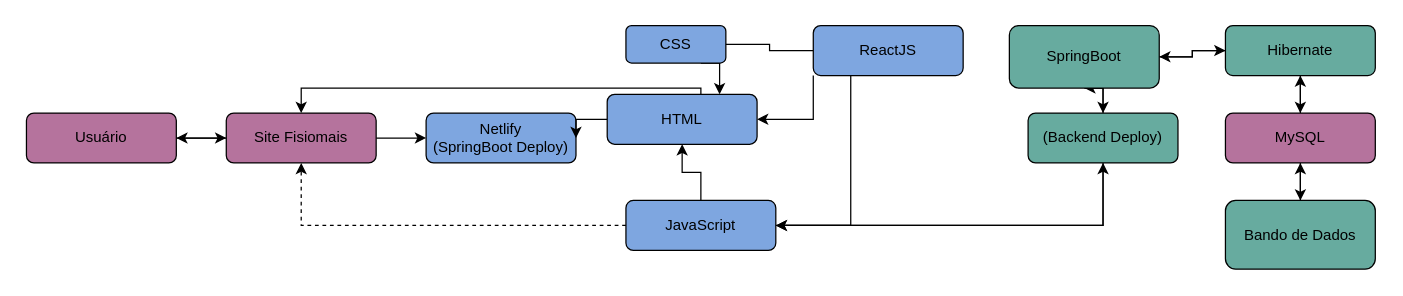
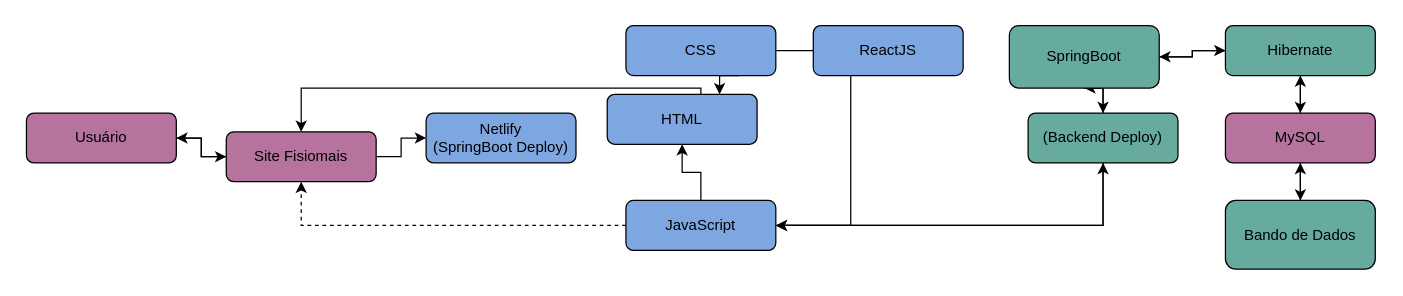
(676, 44) -> (701, 51)
(587, 119) -> none
(811, 119) -> none
(301, 138) -> (301, 157)
